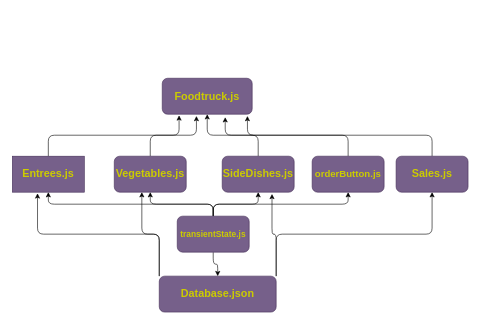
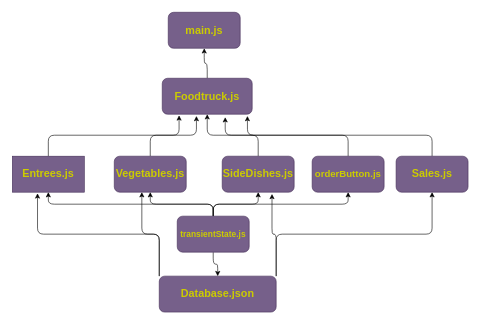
none -> (204, 30)
none -> (205, 62)
